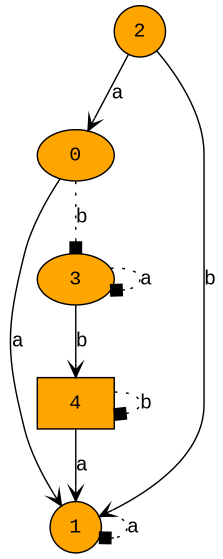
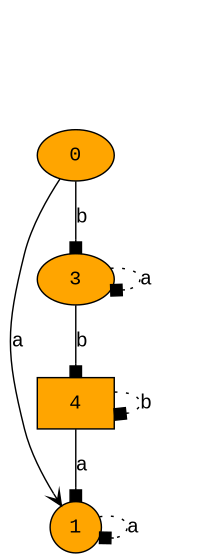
(140, 31) -> none
(76, 210) -> (76, 210)
(76, 334) -> (76, 334)
(76, 458) -> (76, 458)
